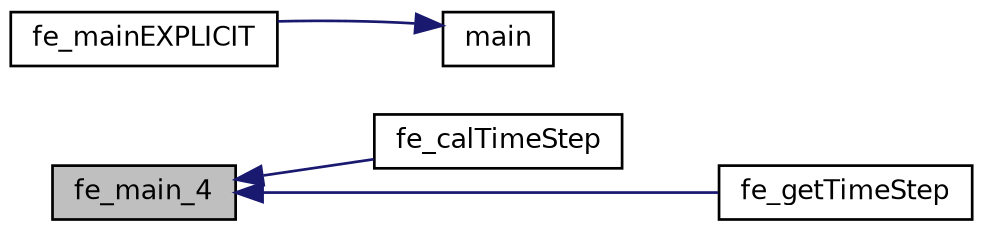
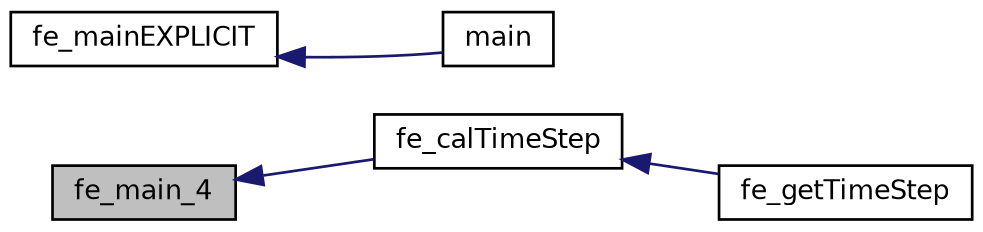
(346, 21) -> (374, 56)
(491, 193) -> (684, 169)
